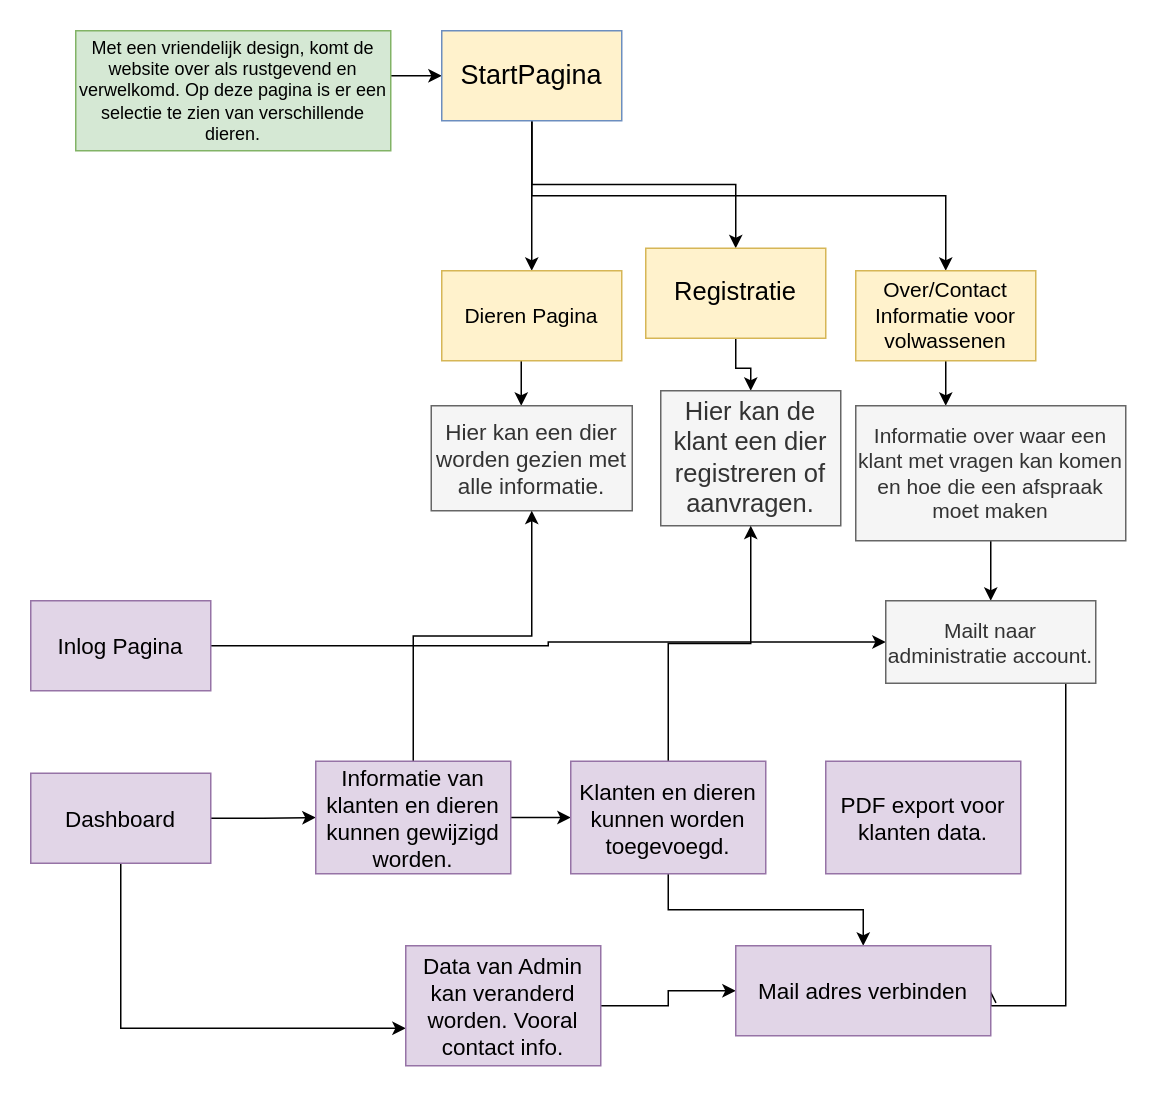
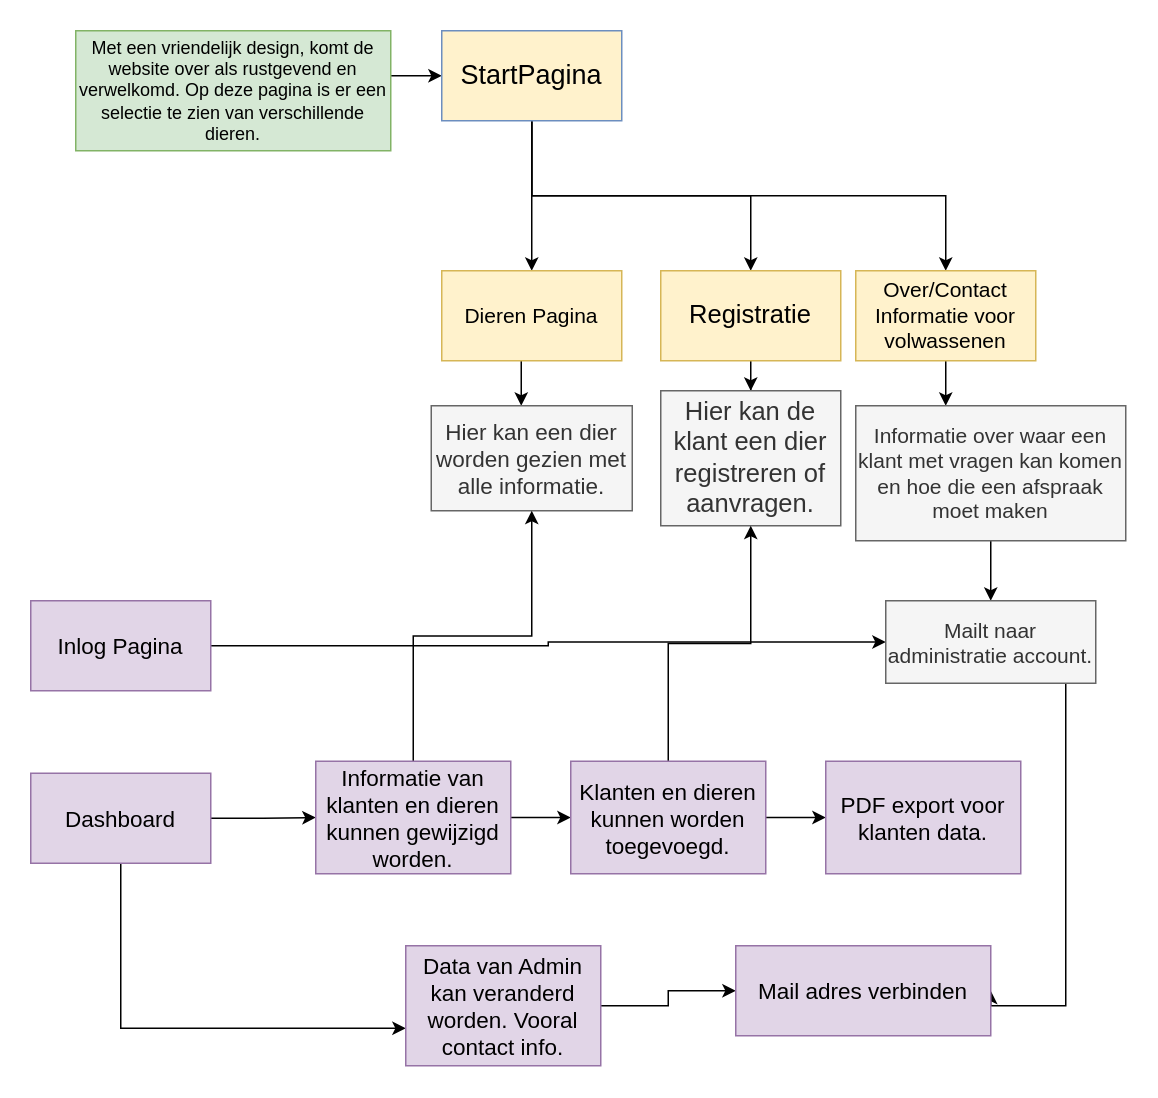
(736, 293) -> (751, 316)
(760, 910) -> (791, 818)
(991, 999) -> (991, 1001)
